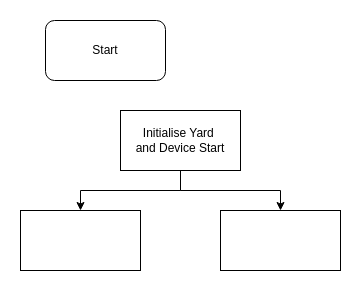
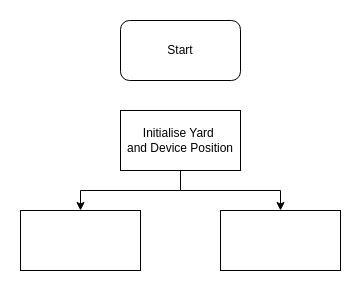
(106, 51) -> (181, 51)
(181, 141) -> (181, 141)
